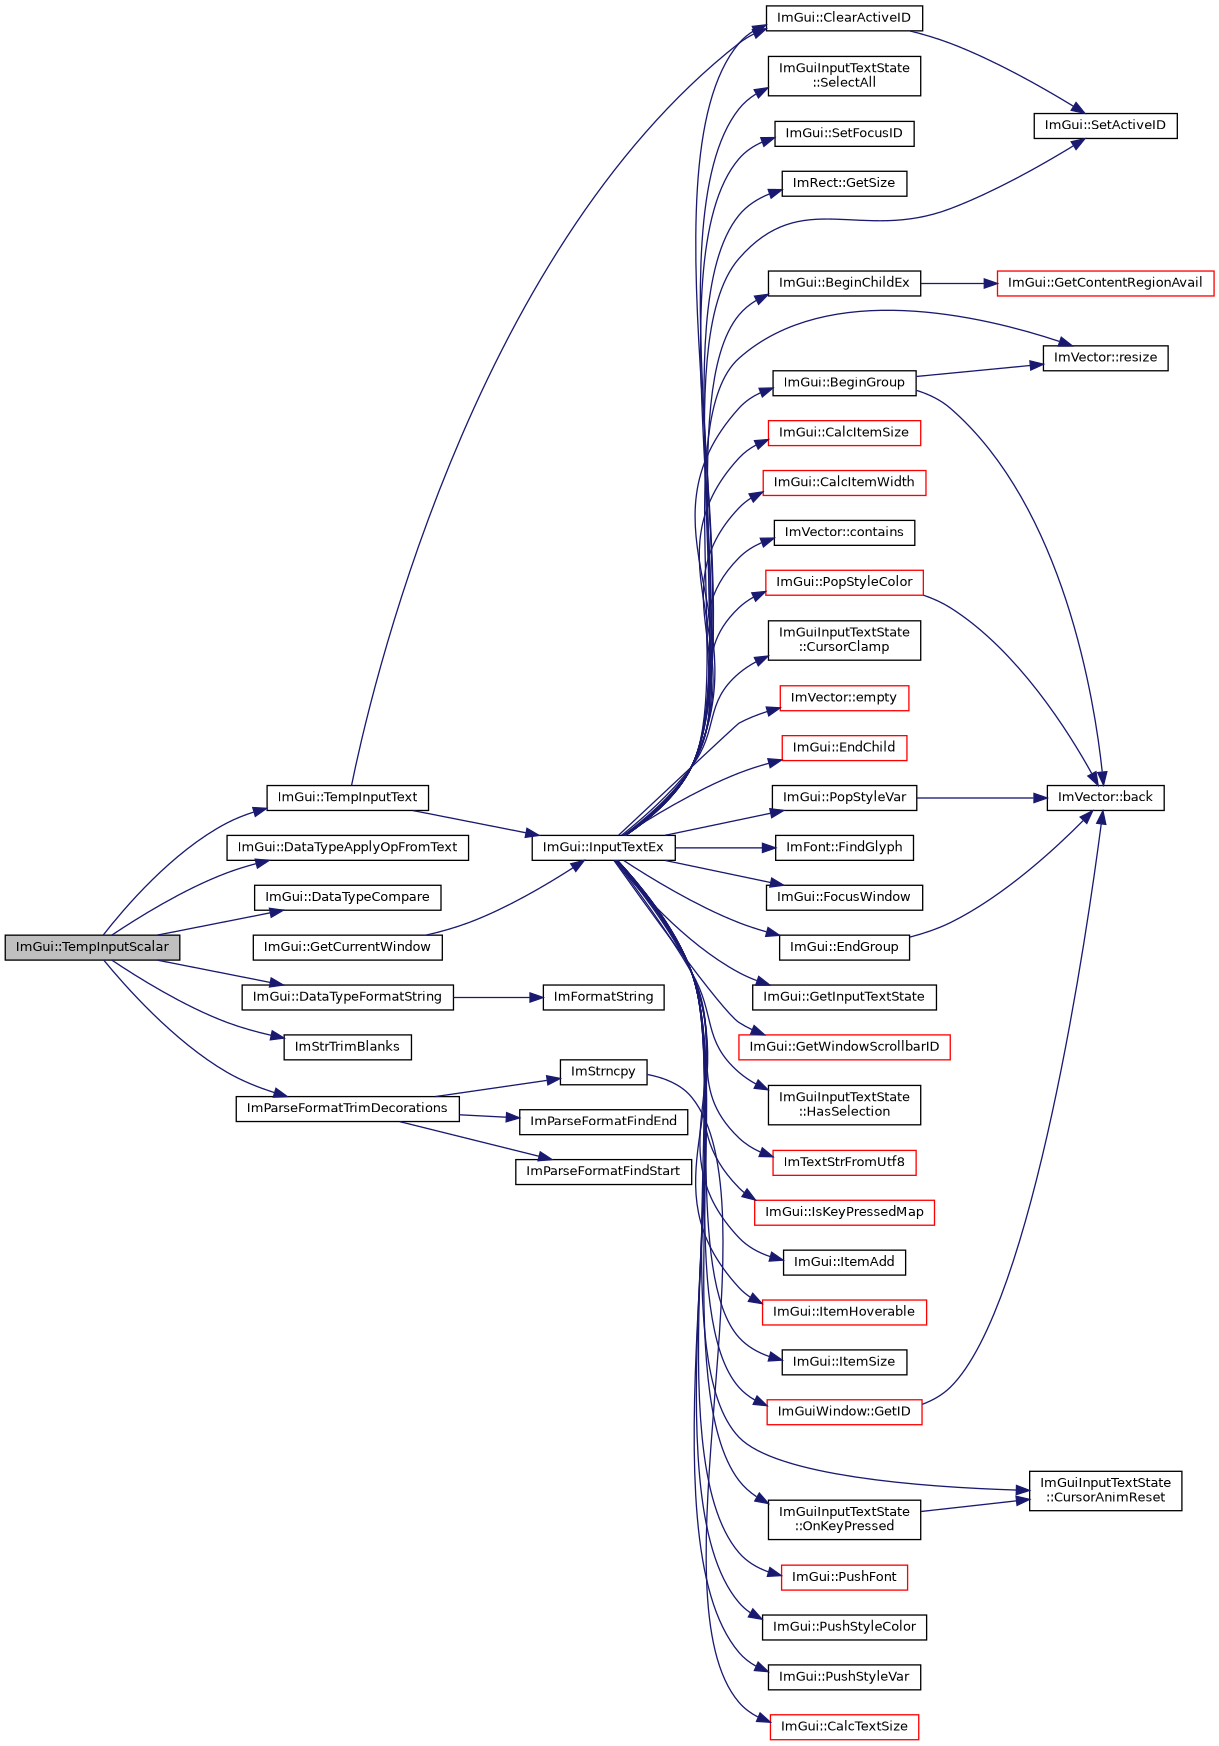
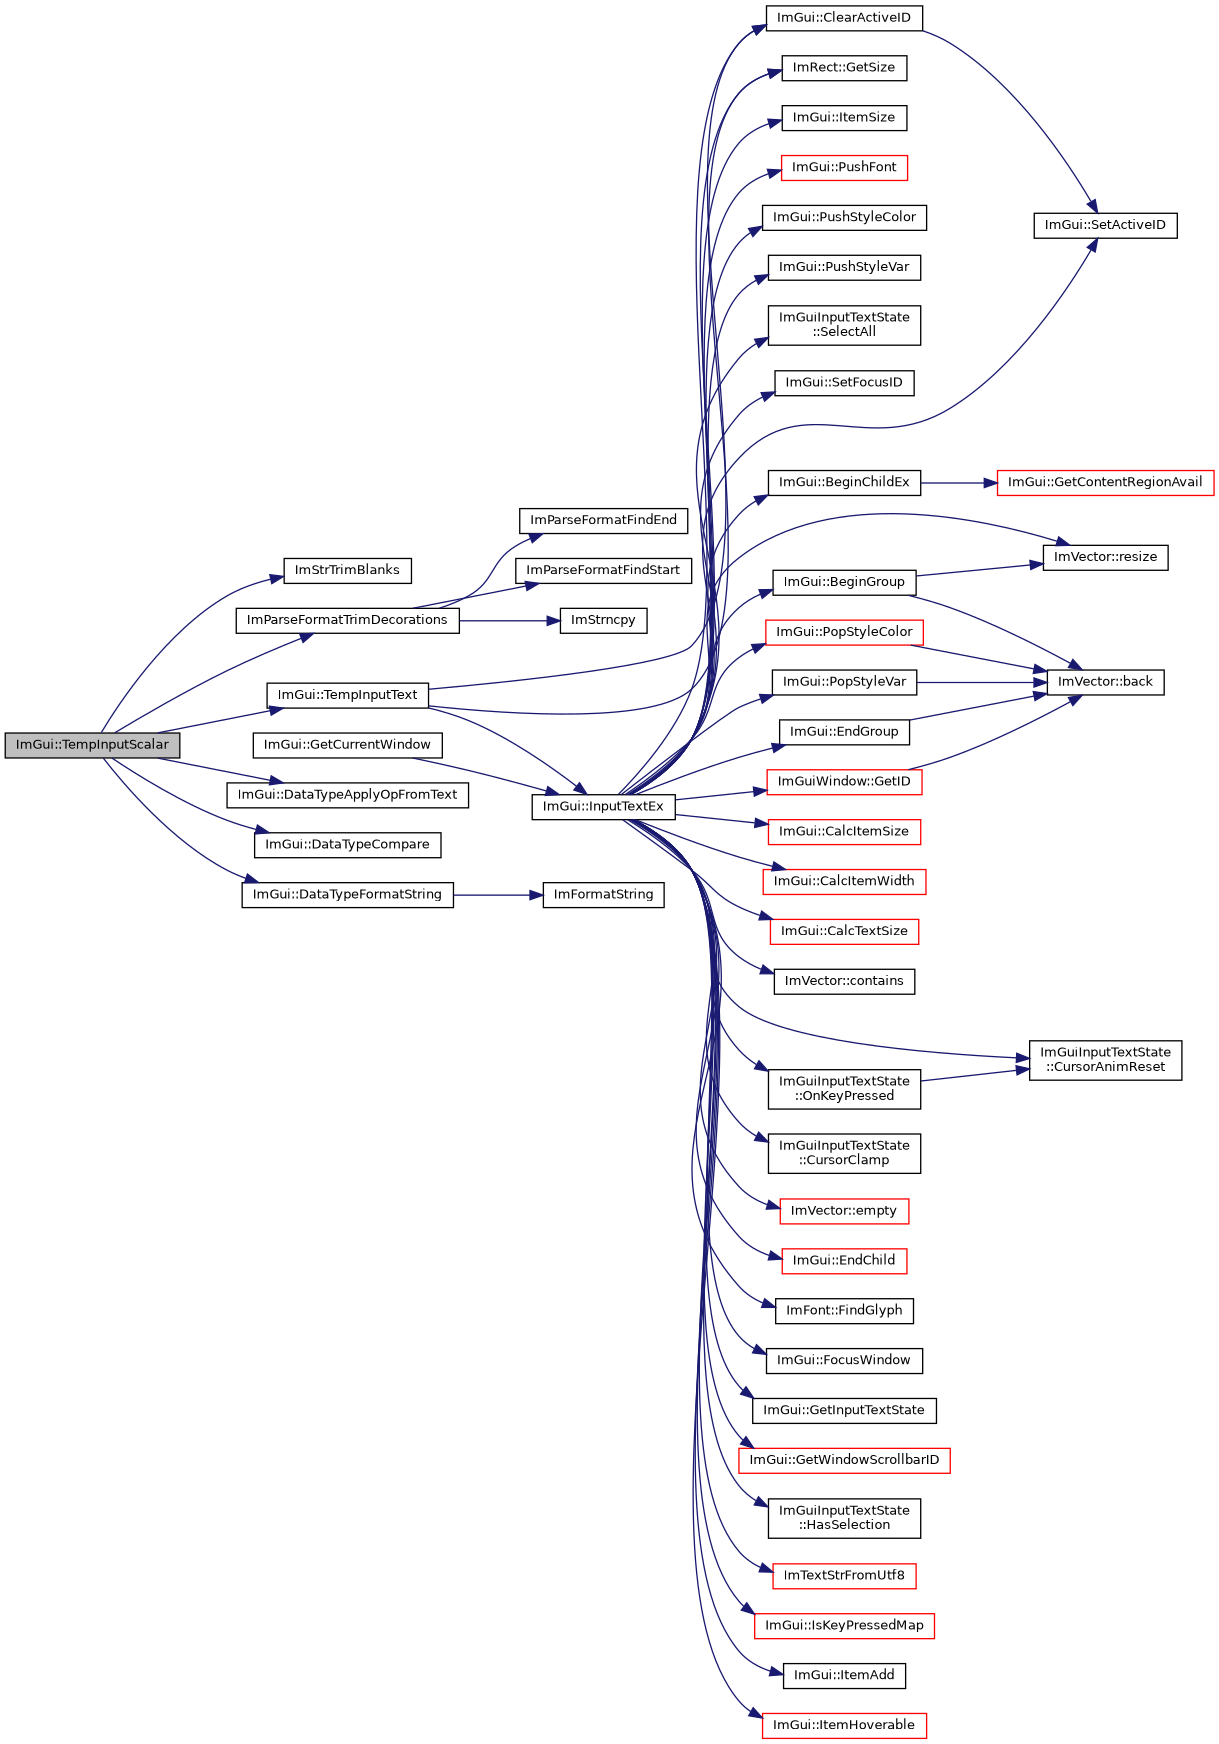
none -> (724, 599)
(722, 1249) -> (713, 889)
